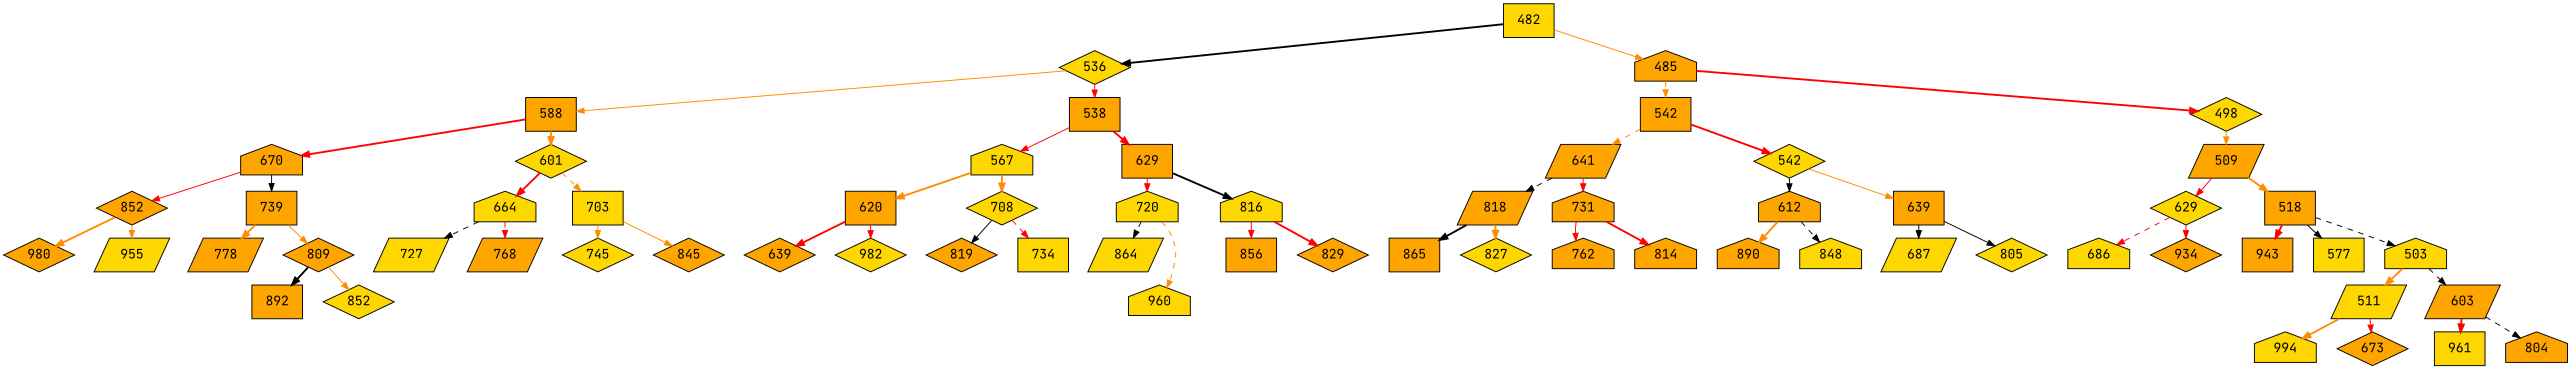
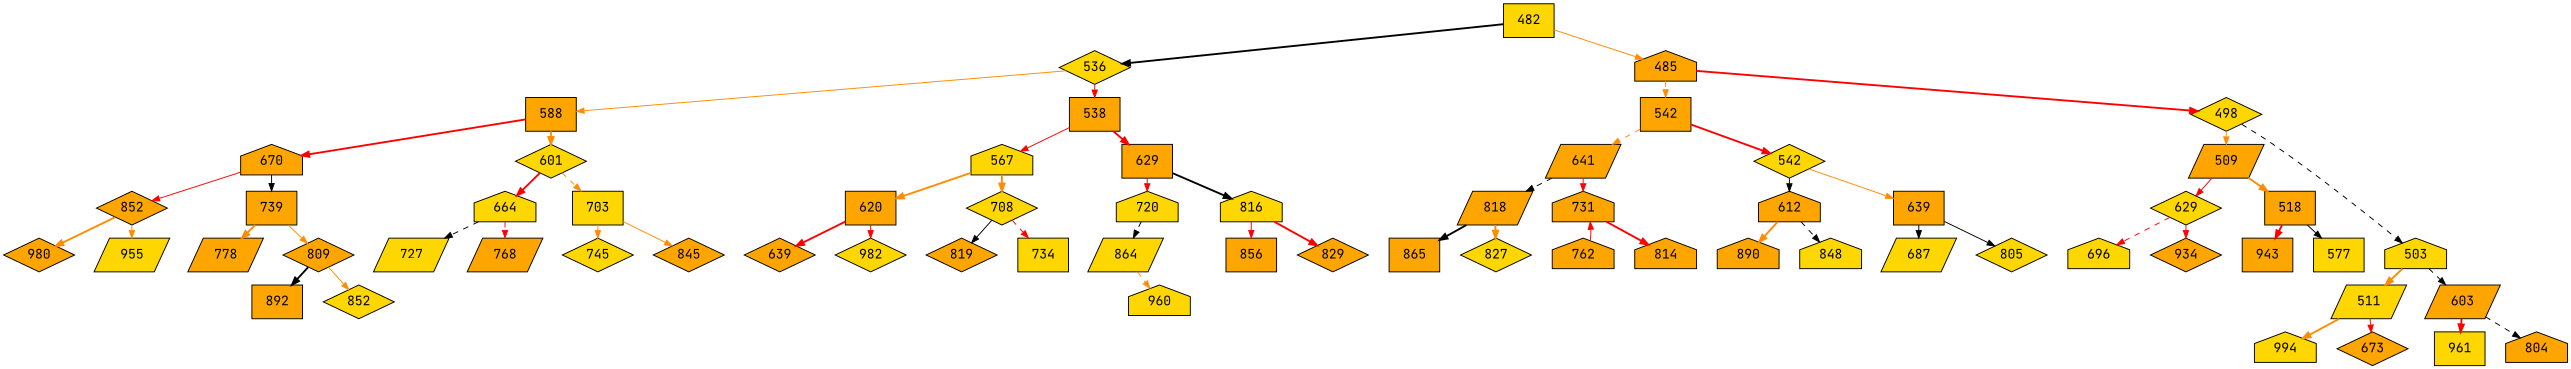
(1576, 227) -> (1591, 235)
(2352, 230) -> (2321, 179)
(1176, 250) -> (1141, 277)
(2099, 255) -> (2099, 255)
